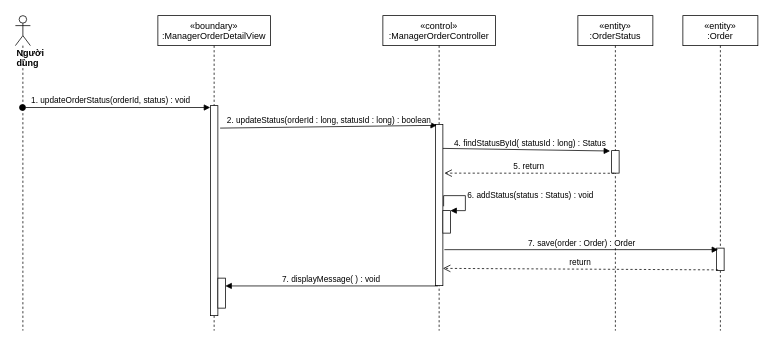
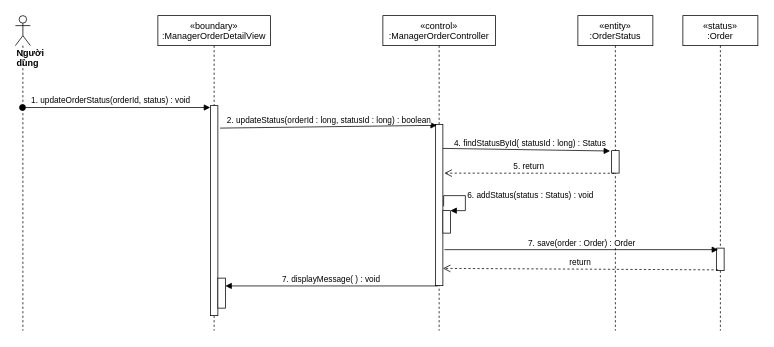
(720, 26) -> (720, 26)
